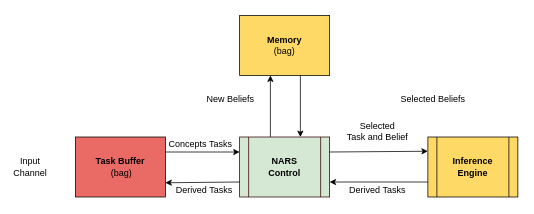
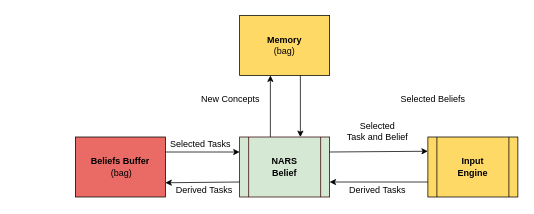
(231, 99) -> (231, 99)
(201, 144) -> (201, 144)
(30, 167) -> none
(120, 167) -> (120, 167)
(285, 167) -> (285, 167)
(473, 167) -> (473, 167)
